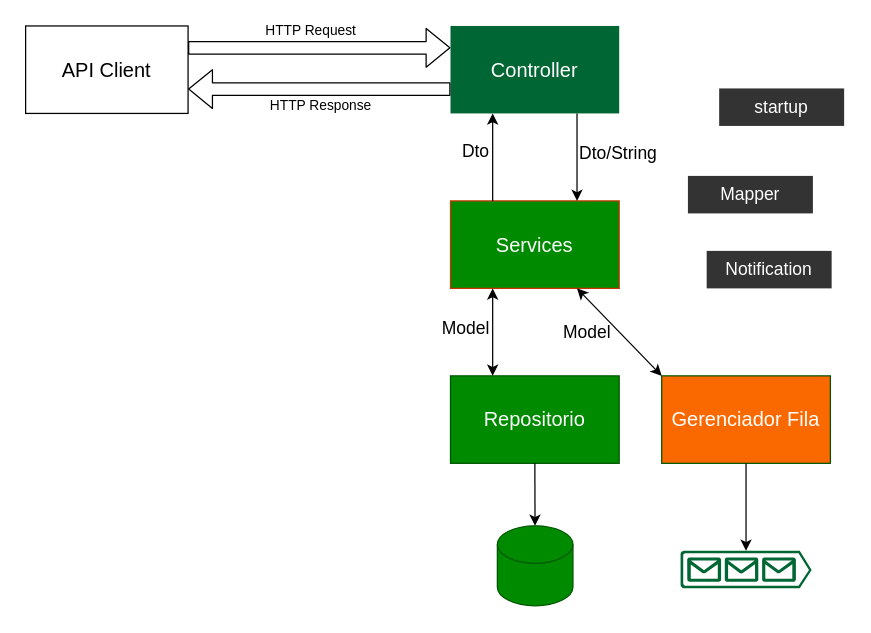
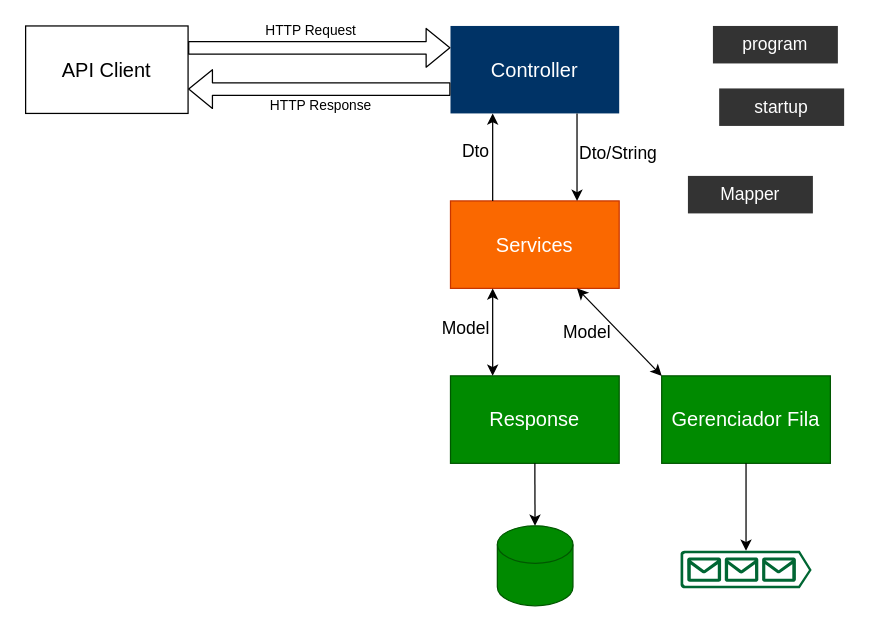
none -> (776, 44)
(535, 69) -> (535, 69)
(535, 244) -> (535, 244)
(769, 269) -> none
(535, 419) -> (535, 419)
(746, 419) -> (746, 419)
